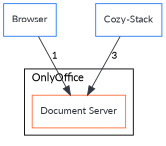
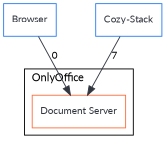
(55, 56) -> (55, 56)
(115, 56) -> (115, 56)
